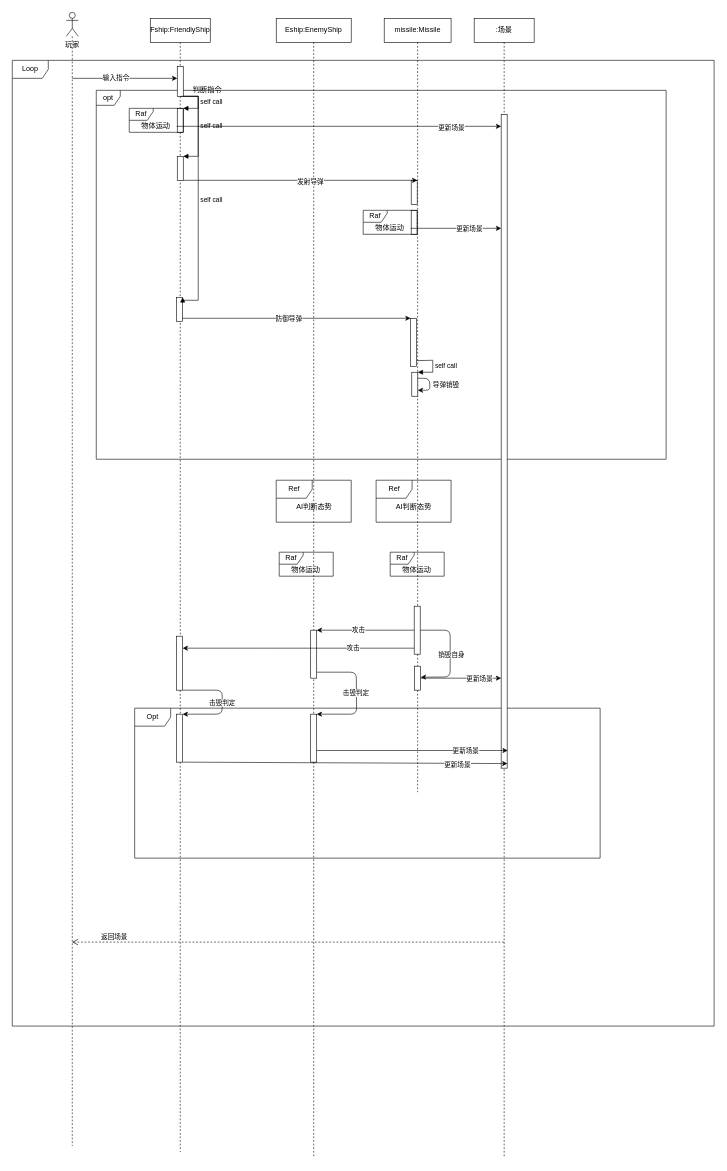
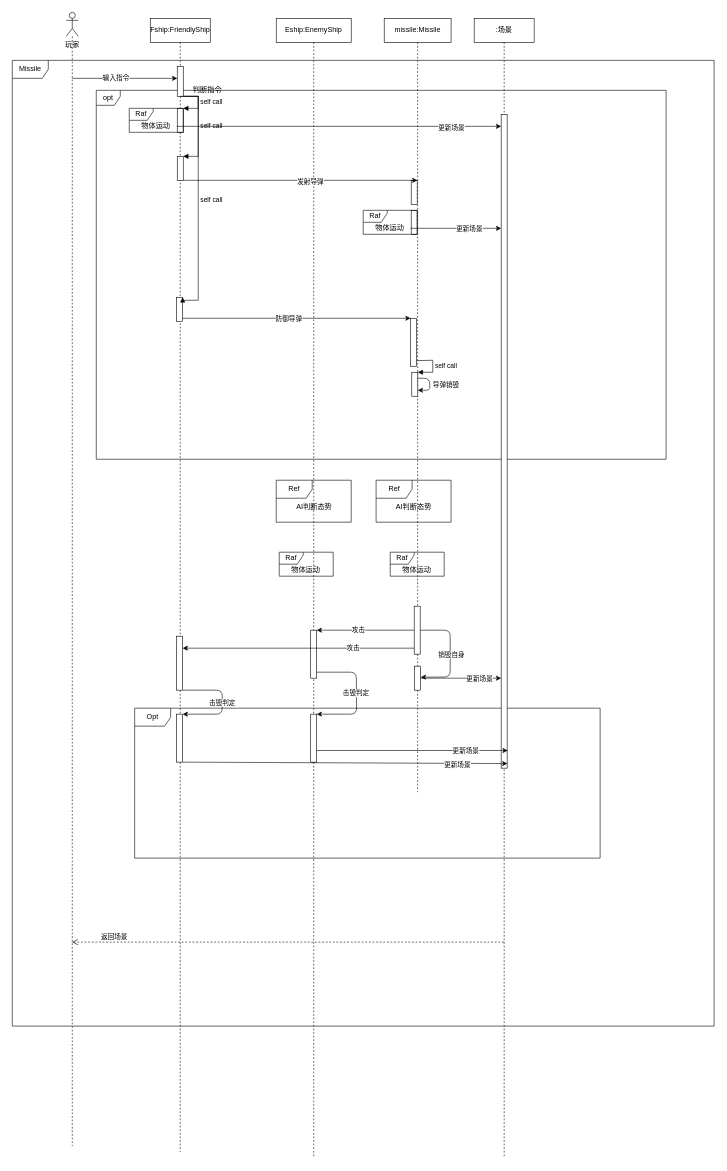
(30, 69) -> (30, 69)
